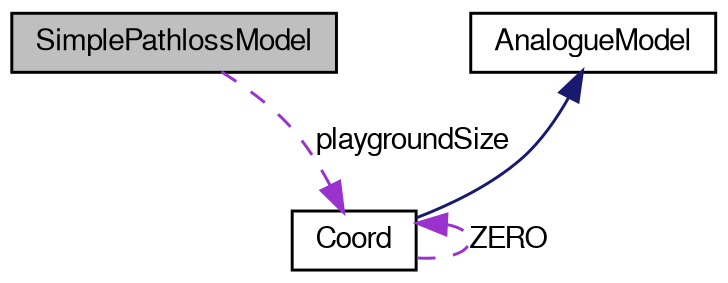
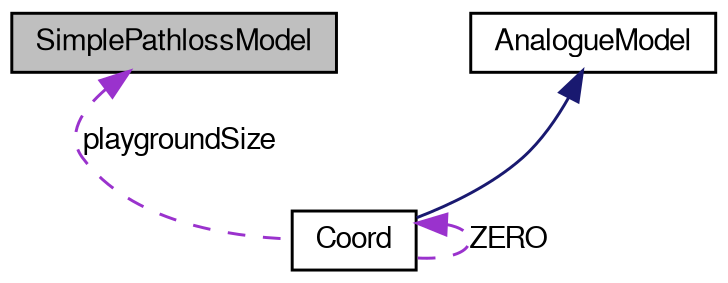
(284, 120) -> (141, 205)
